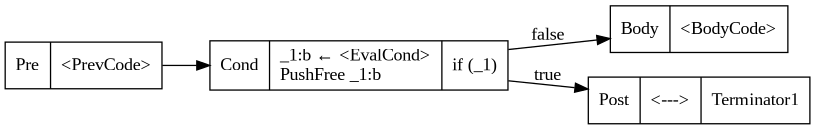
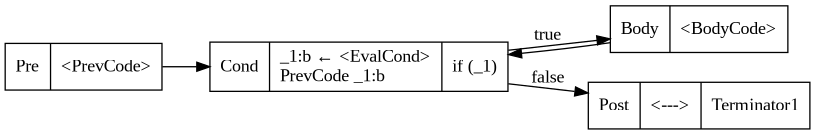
(548, 35) -> (548, 35)
none -> (566, 48)
(331, 75) -> (333, 76)
(548, 75) -> (548, 78)
